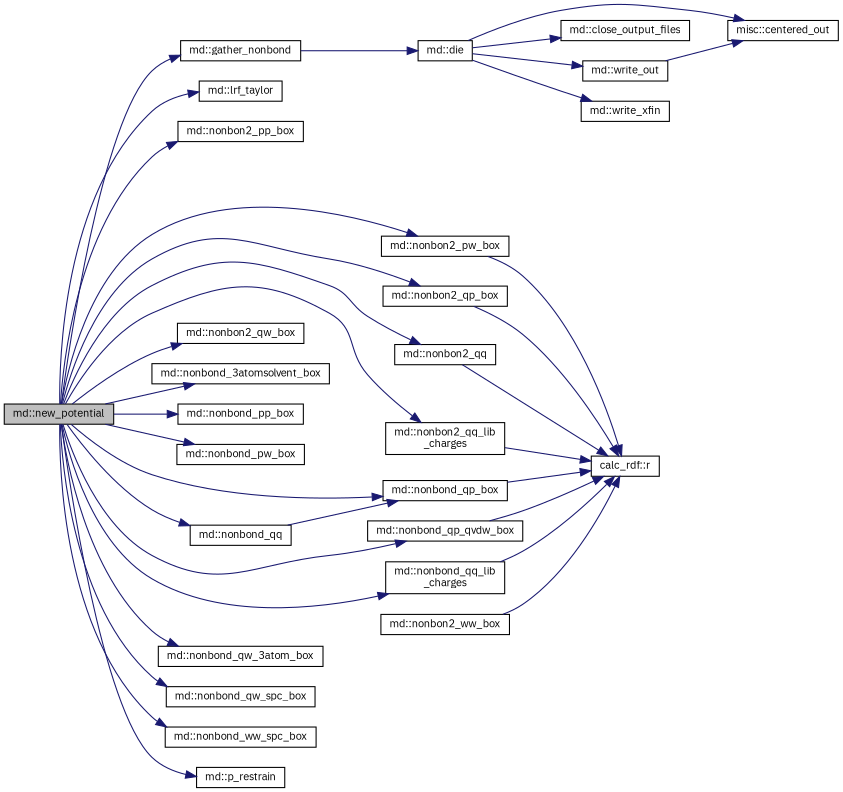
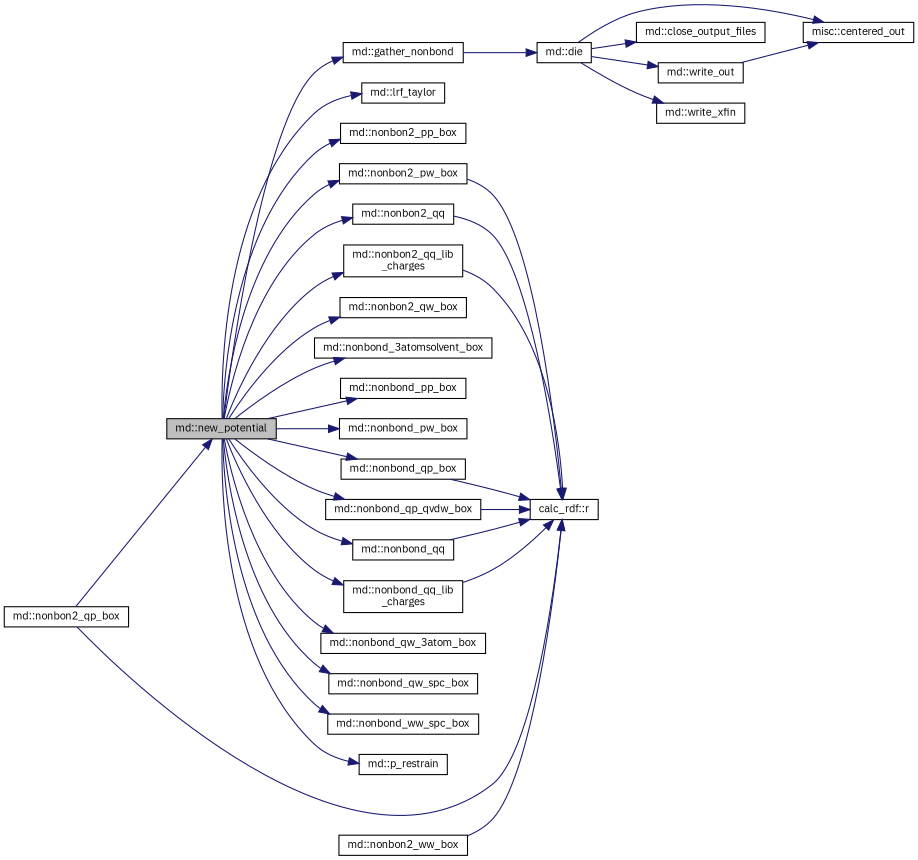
(195, 242) -> (141, 527)
(338, 514) -> (485, 531)
